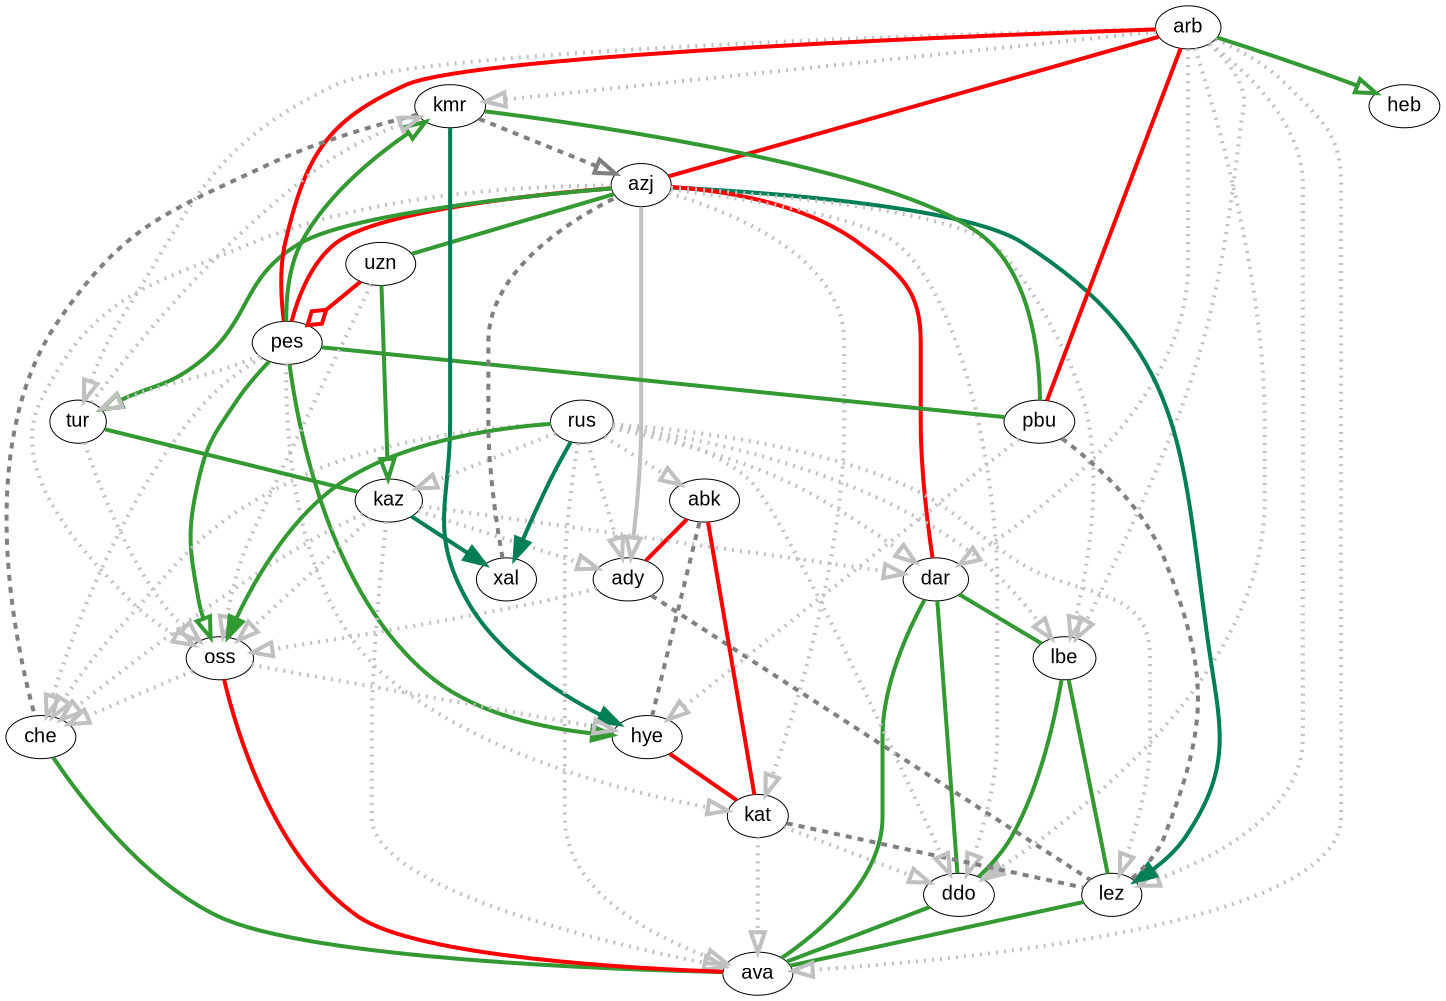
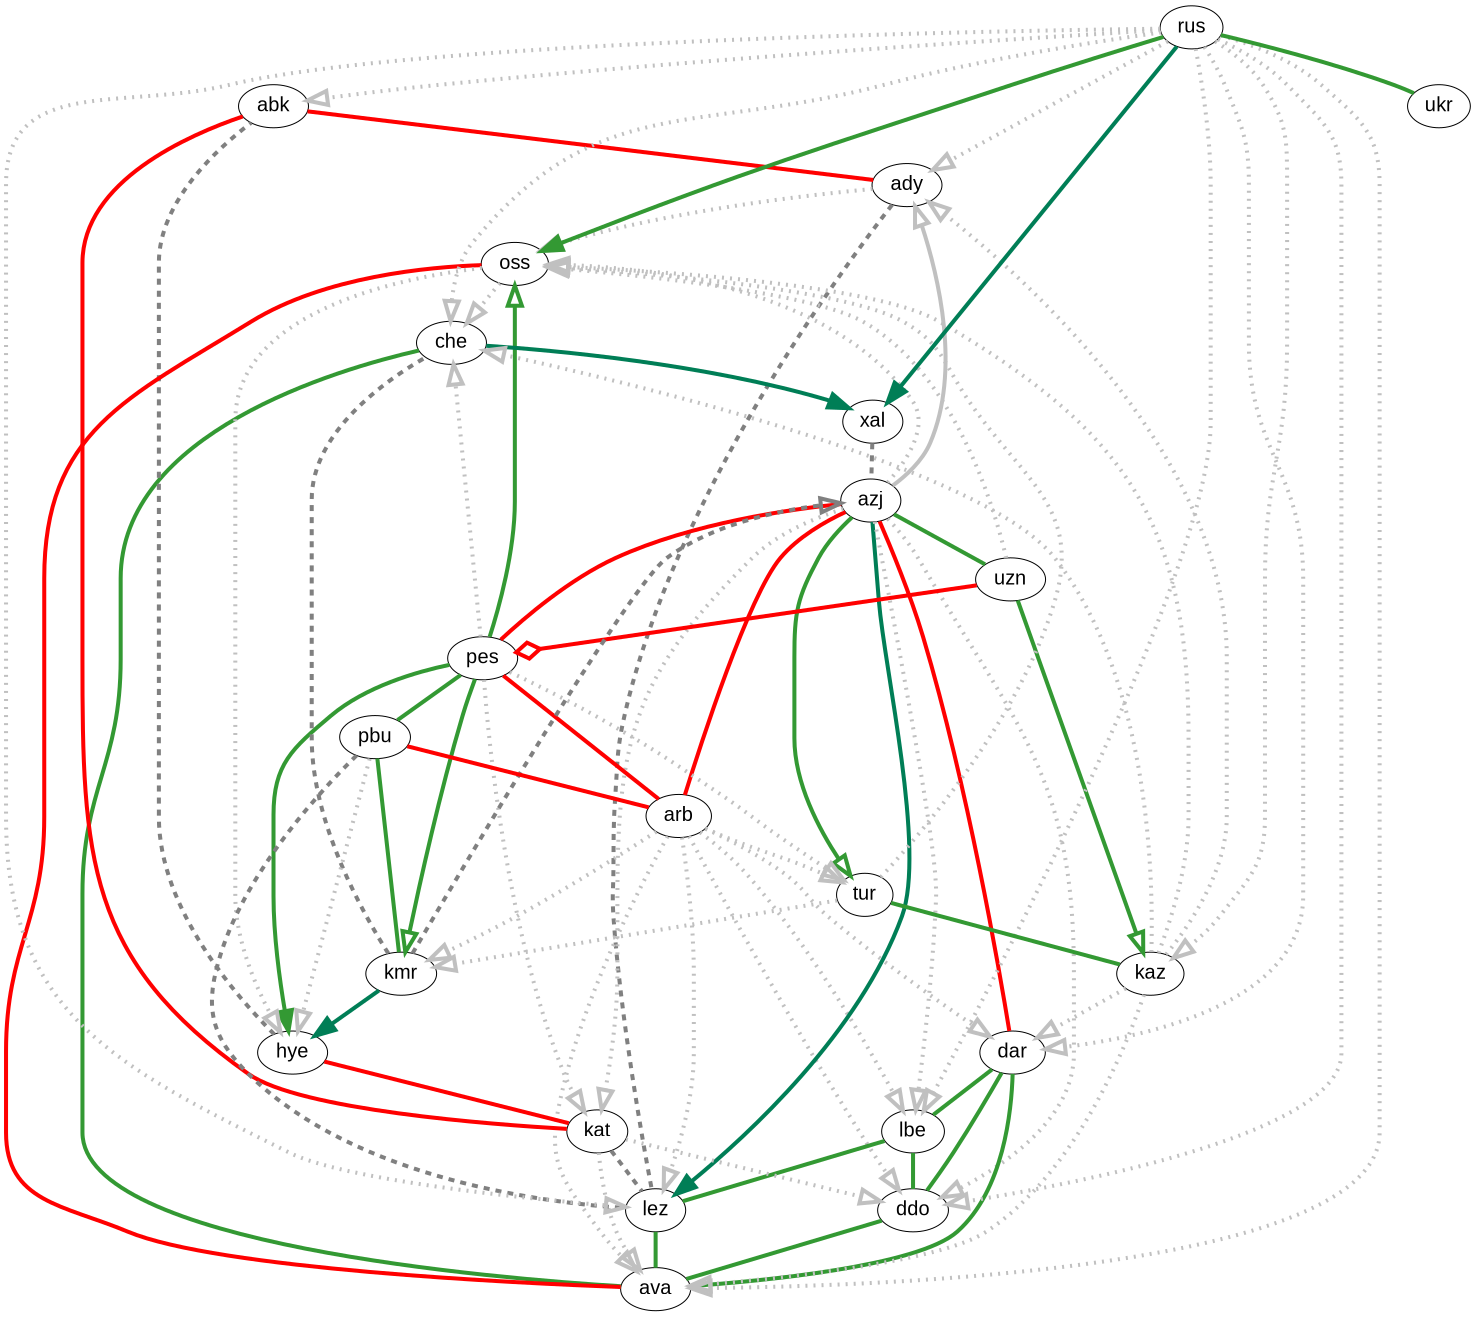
(1404, 106) -> none
none -> (1439, 106)
(1264, 506) -> (785, 1007)
(438, 534) -> (660, 364)
